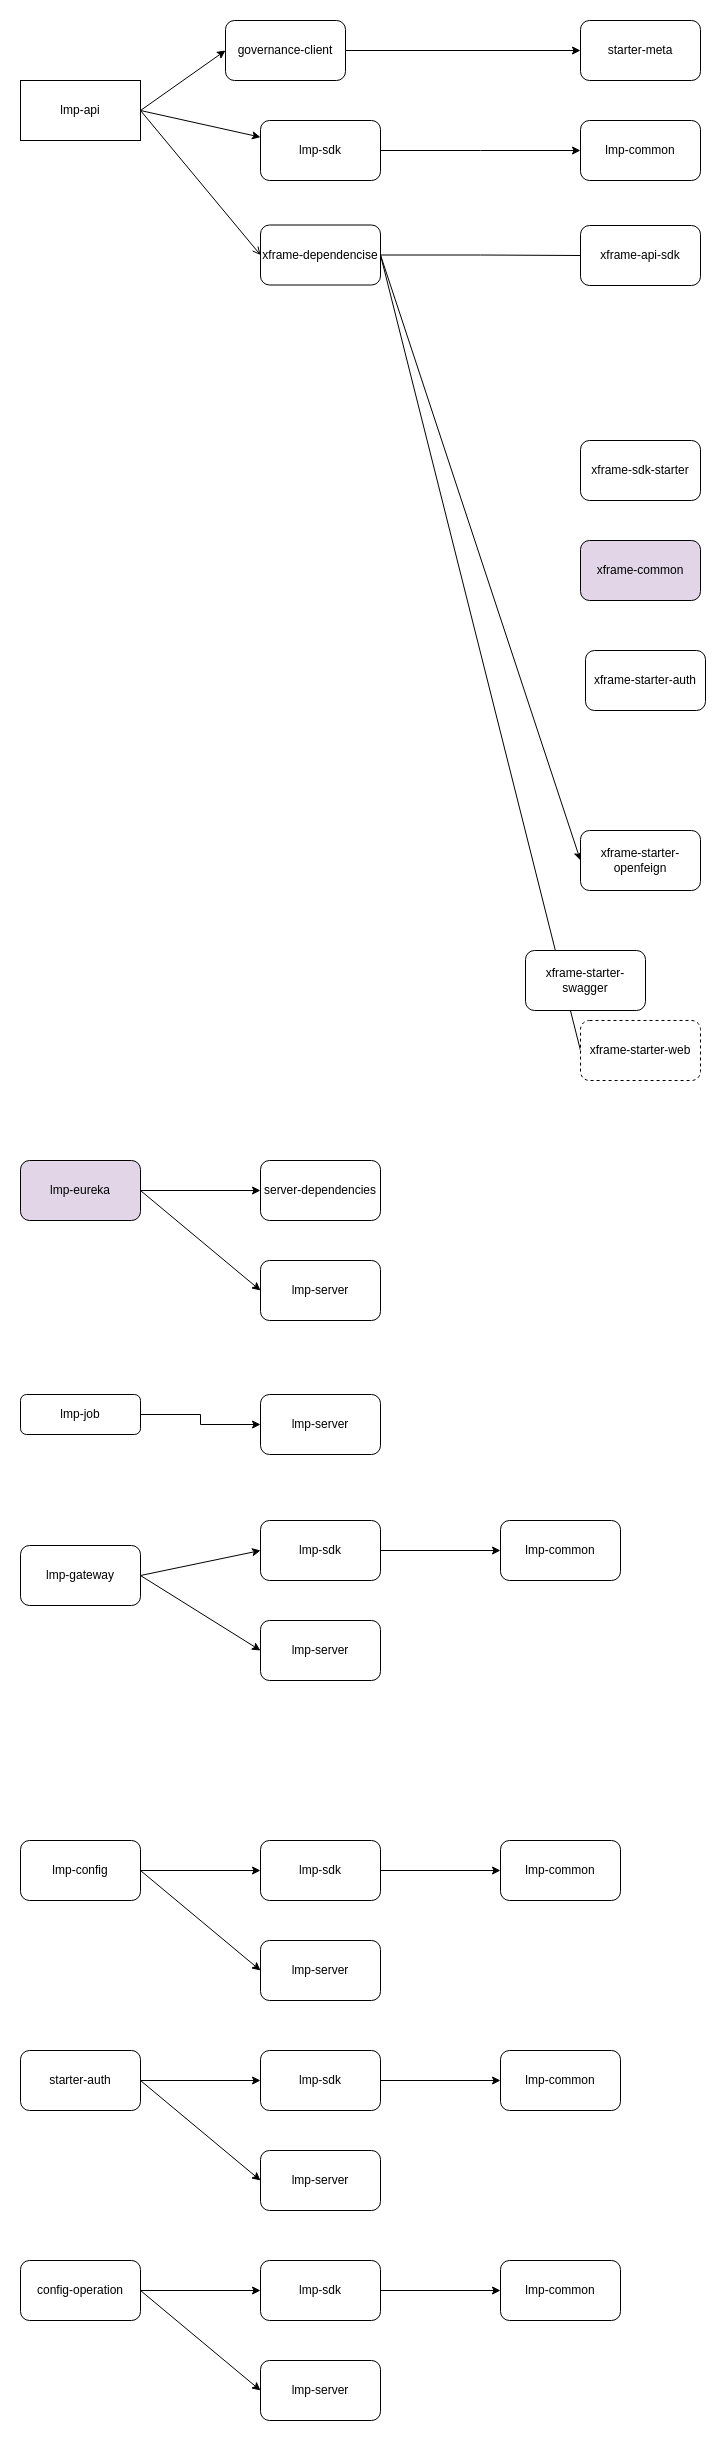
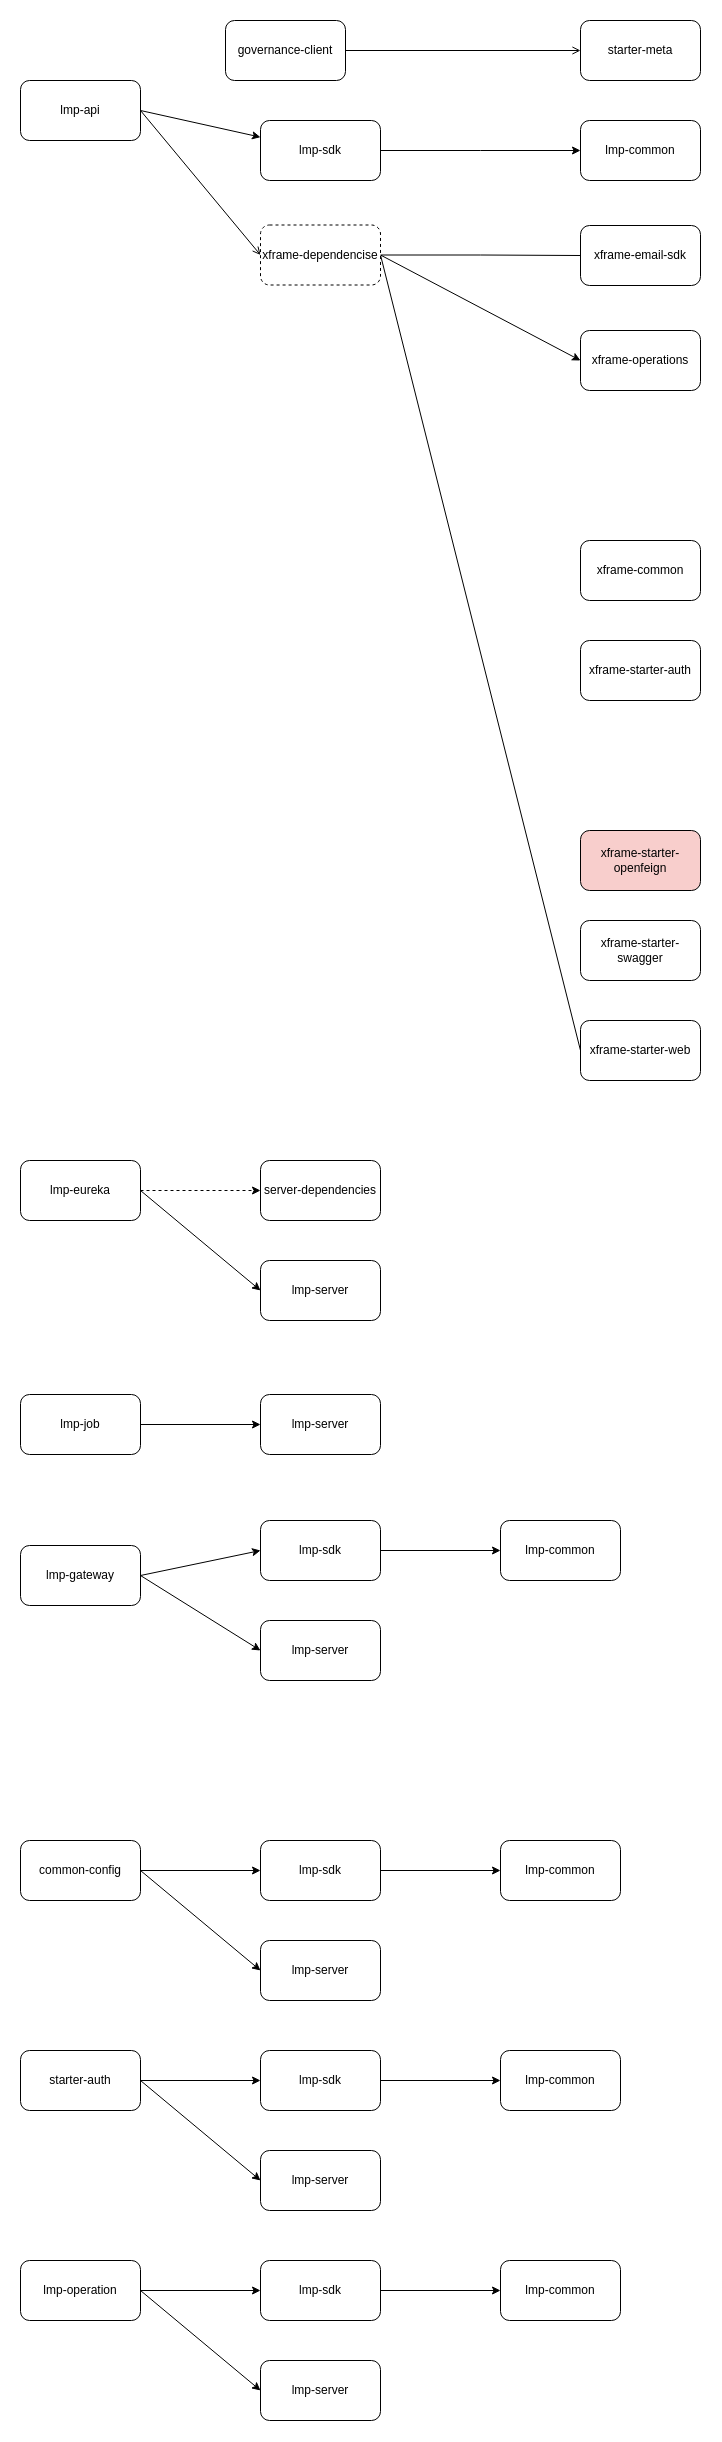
(572, 51) -> (574, 51)
(181, 82) -> none
(81, 111) -> (81, 111)
(321, 255) -> (321, 255)
(641, 256) -> (641, 256)
none -> (479, 307)
none -> (641, 361)
(641, 471) -> none
(481, 559) -> none
(641, 571) -> (641, 571)
(646, 681) -> (641, 671)
(641, 861) -> (641, 861)
(586, 981) -> (641, 951)
(641, 1051) -> (641, 1051)
(81, 1191) -> (81, 1191)
(198, 1191) -> (198, 1191)
(81, 1415) -> (81, 1425)
(81, 1871) -> (81, 1871)
(81, 2291) -> (81, 2291)
